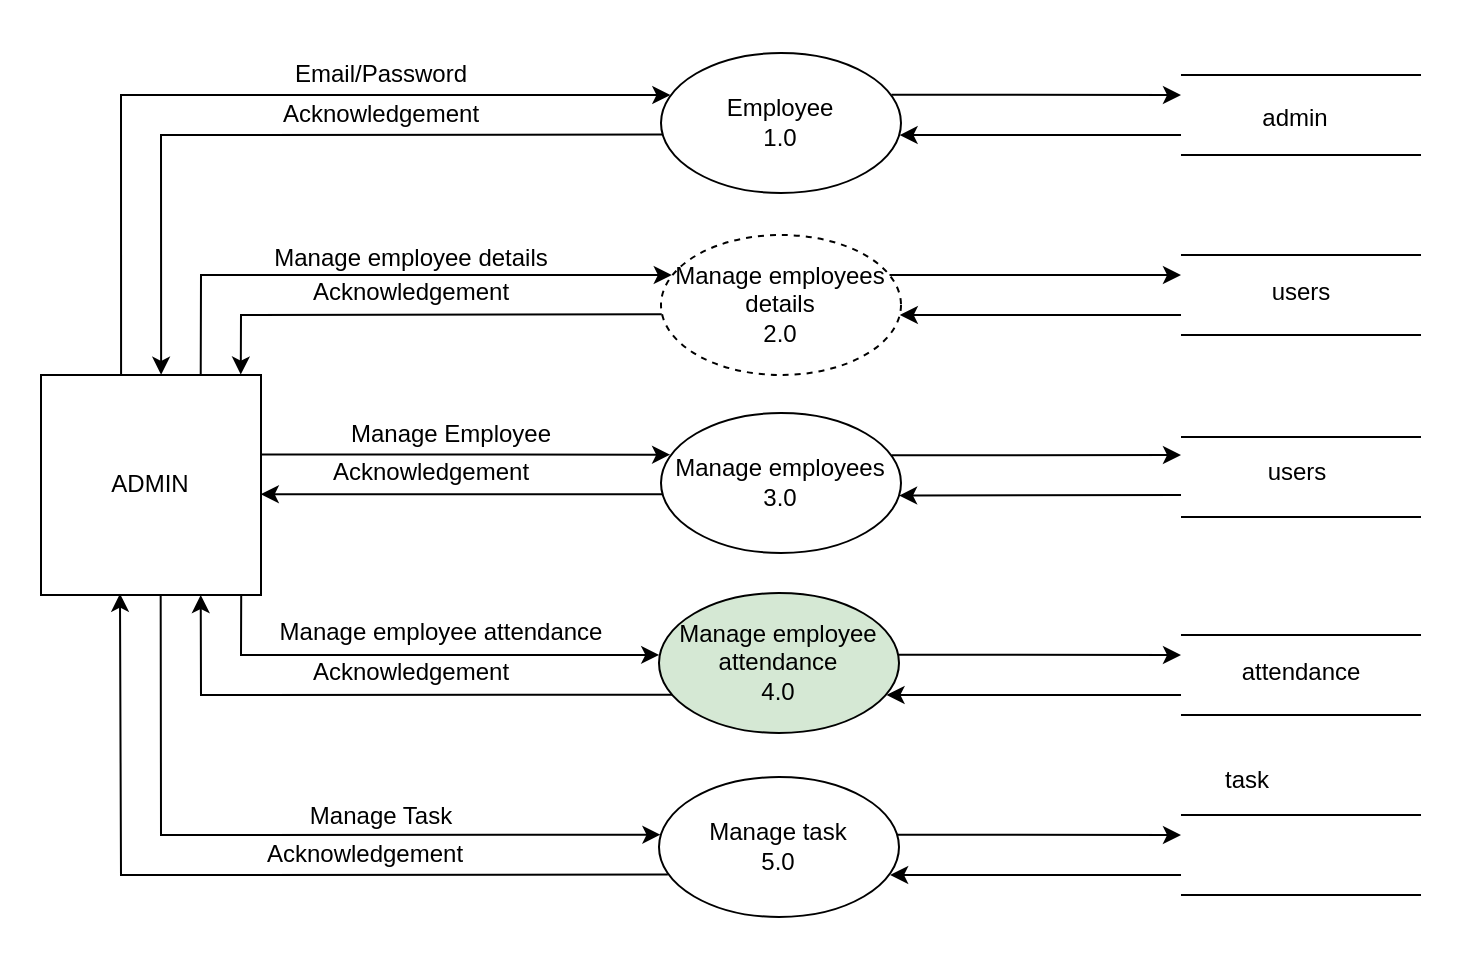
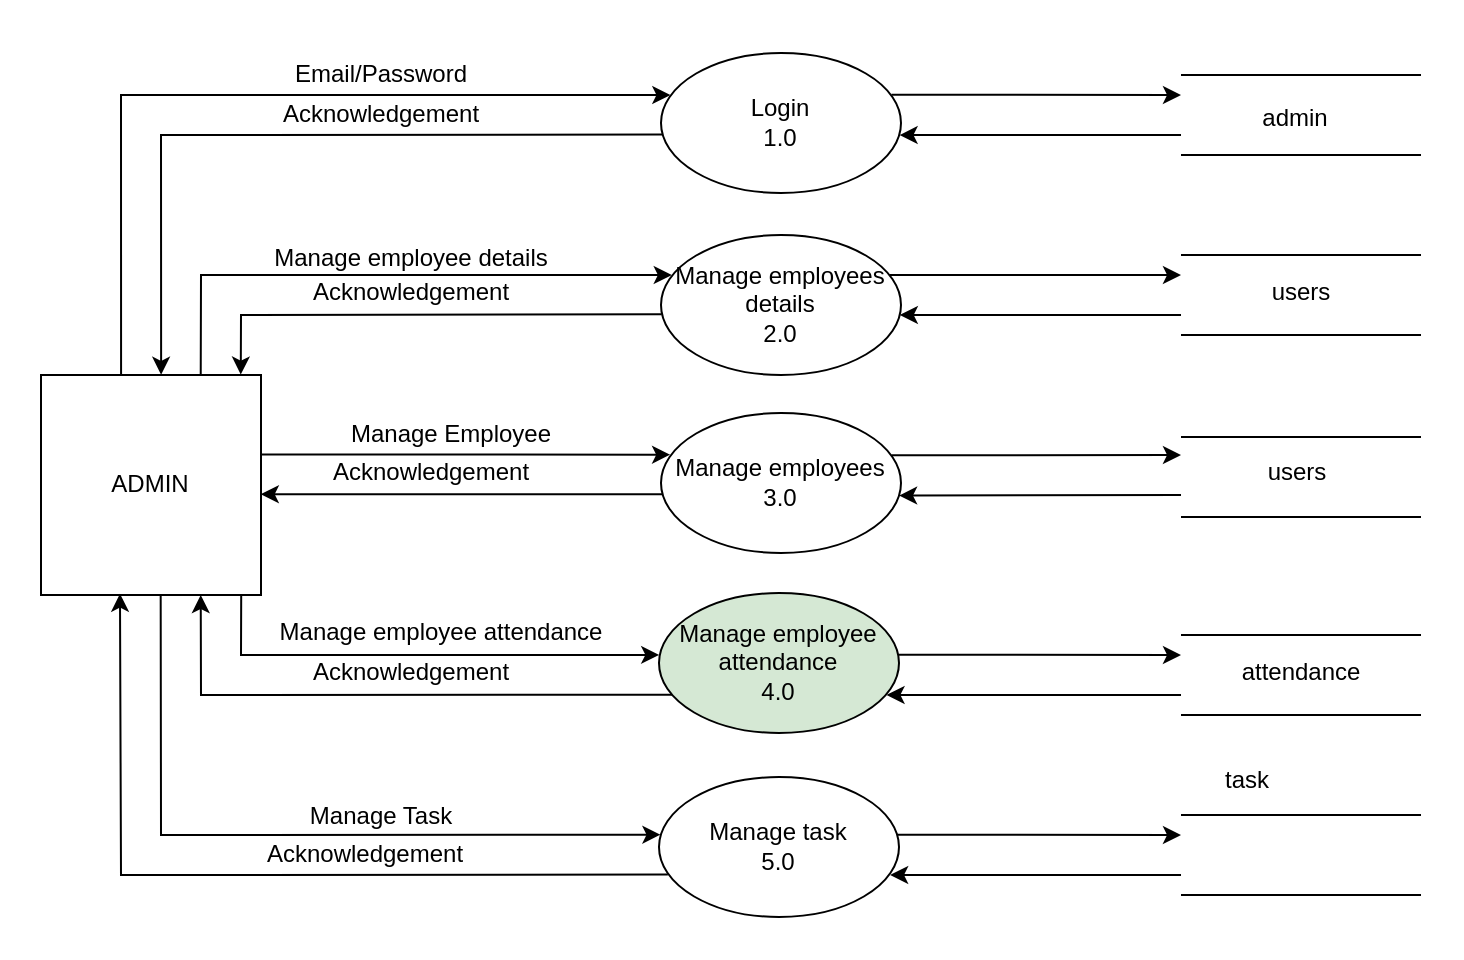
(781, 123) -> (781, 123)
(781, 305) -> (781, 305)
